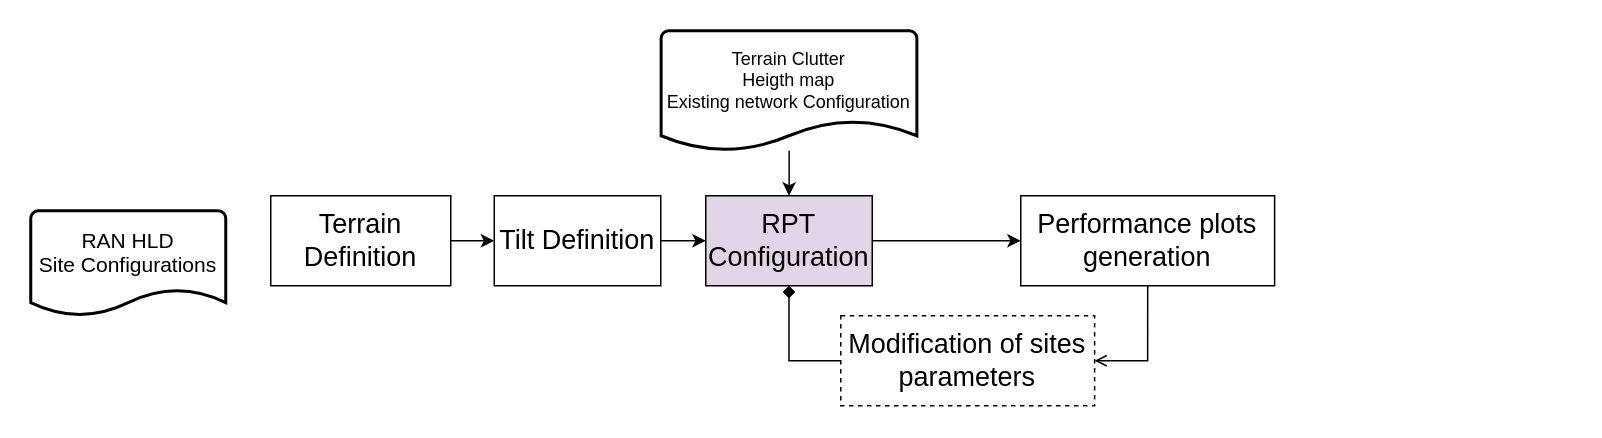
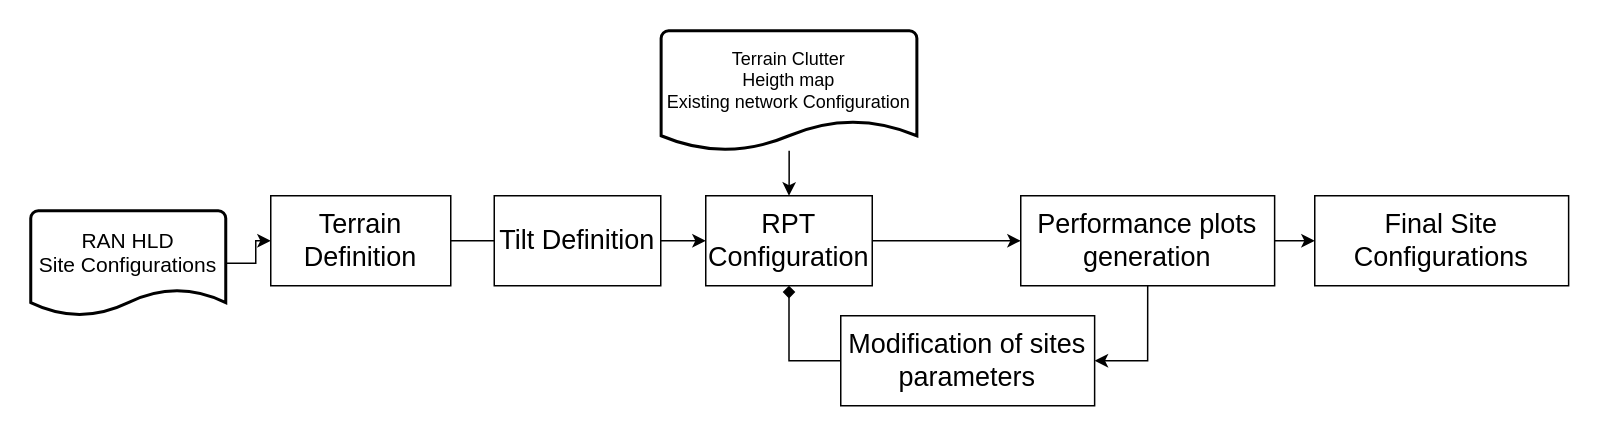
(483, 241) -> (487, 241)
(789, 241) -> (789, 241)
none -> (1301, 241)
none -> (1442, 241)
none -> (254, 263)
(968, 361) -> (968, 361)
(1103, 361) -> (1106, 361)
